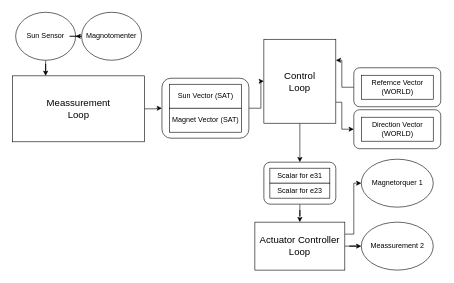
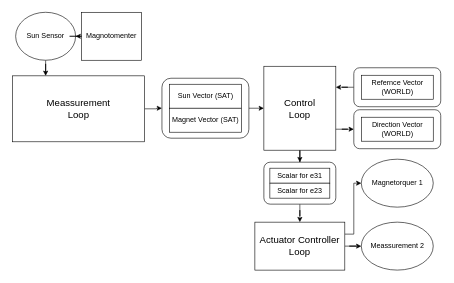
(111, 36) -> (111, 36)
(300, 81) -> (300, 108)
